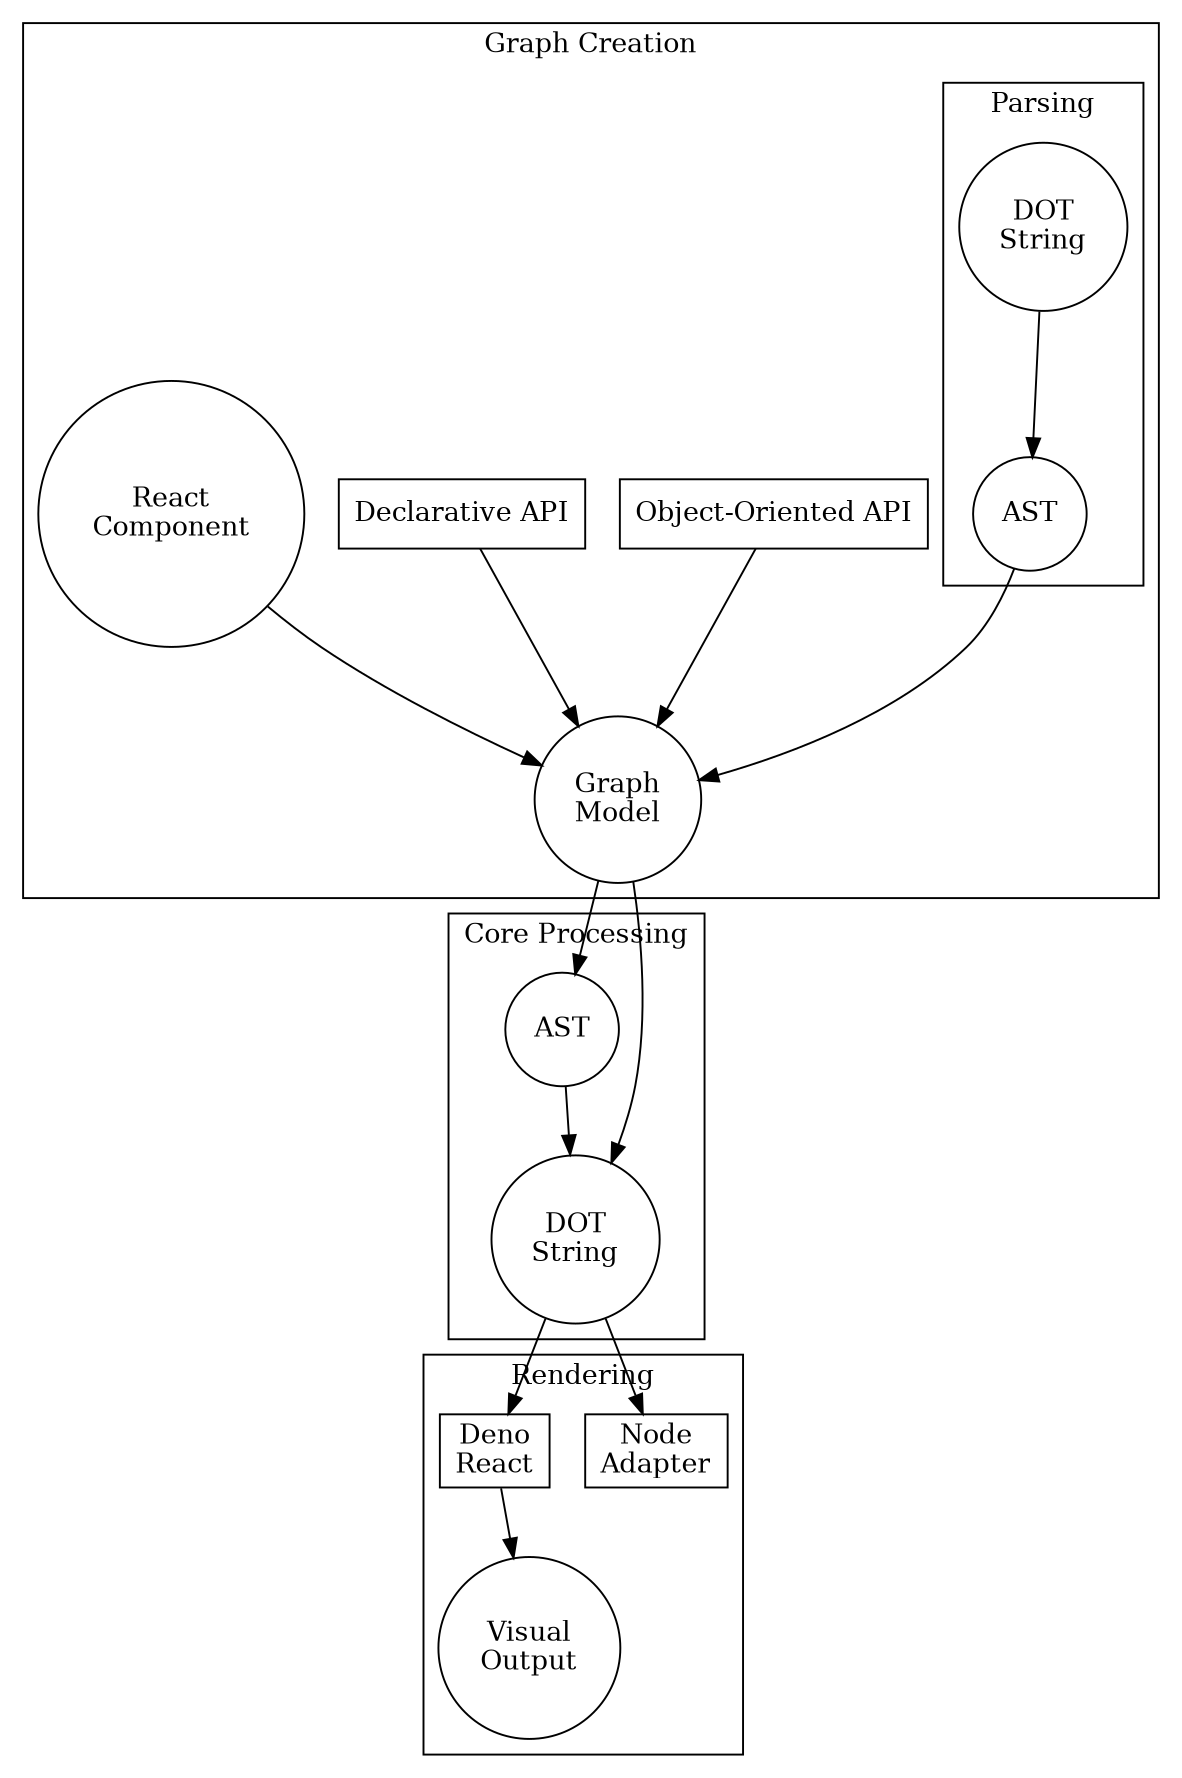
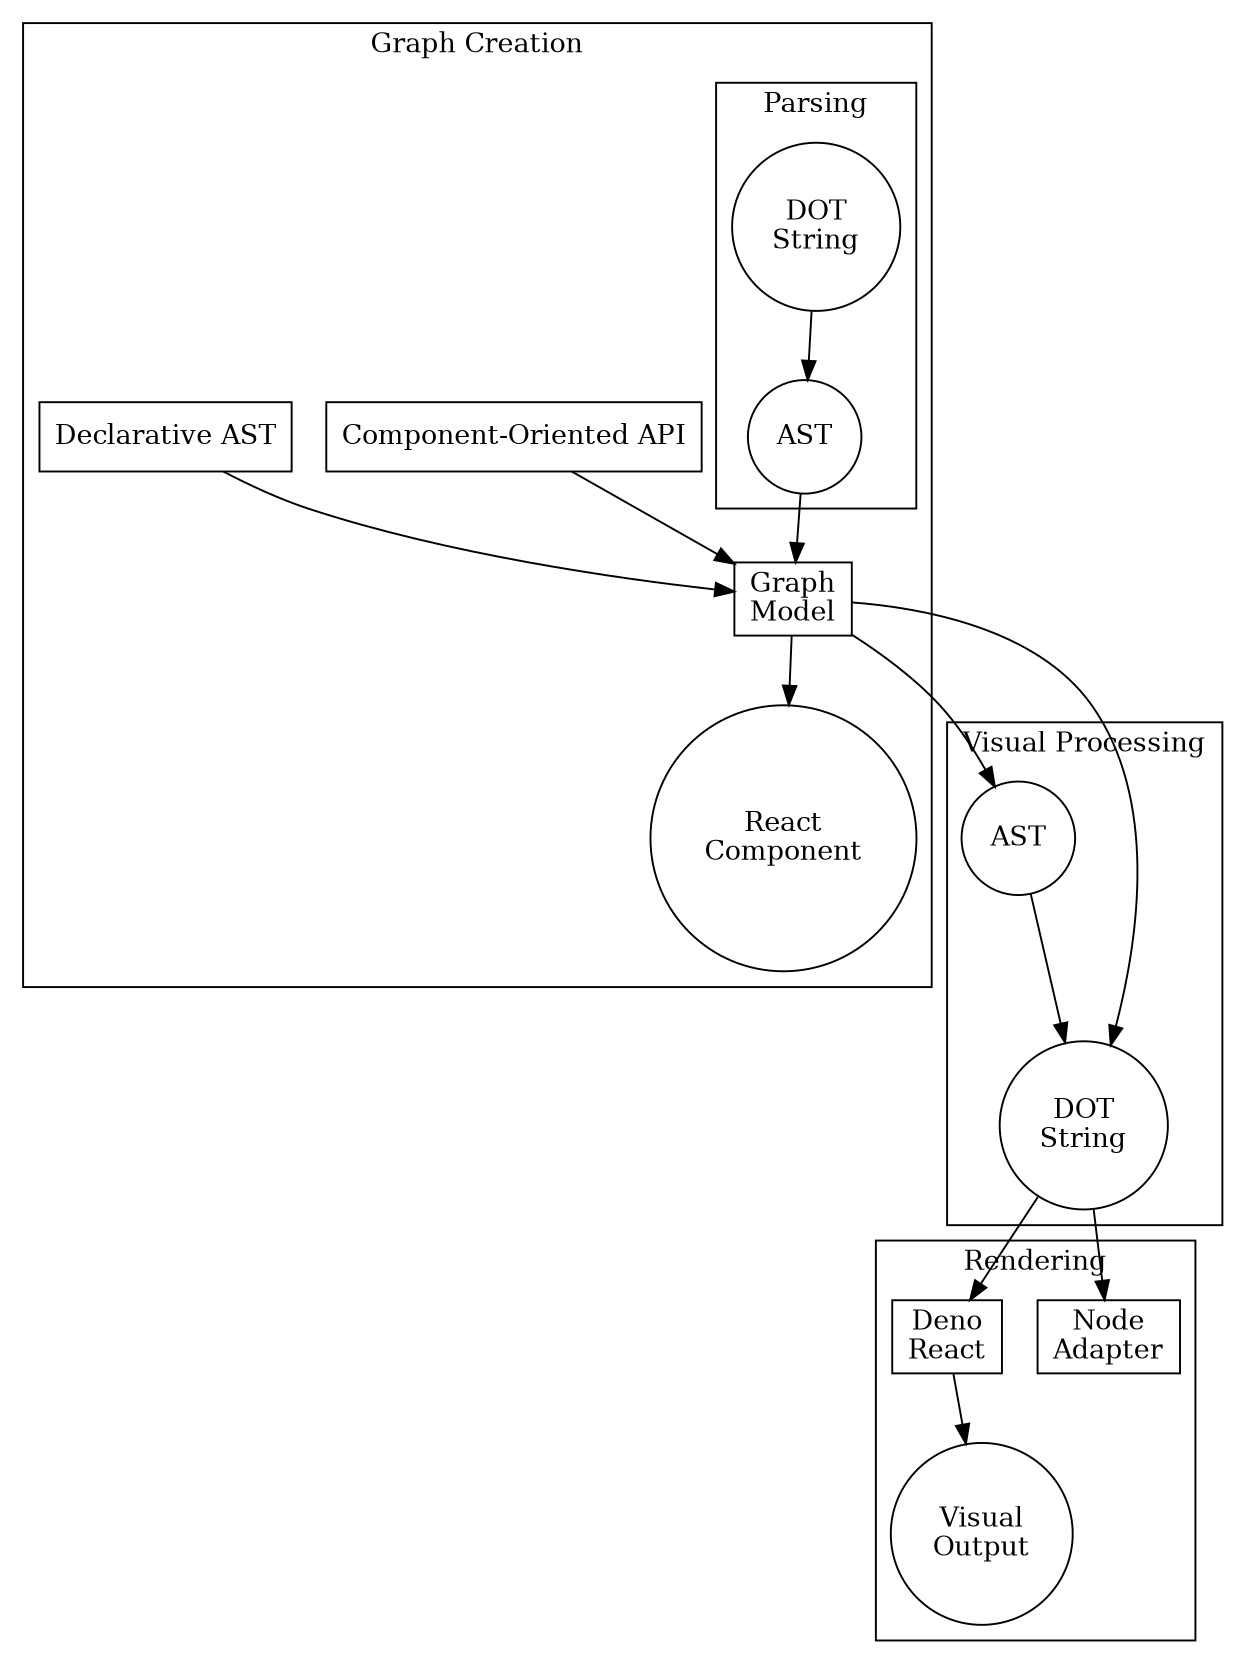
(462, 514) -> (166, 437)
(774, 514) -> (514, 437)
(391, 690) -> (791, 661)
(618, 800) -> (793, 599)
(577, 936) -> (1085, 744)
